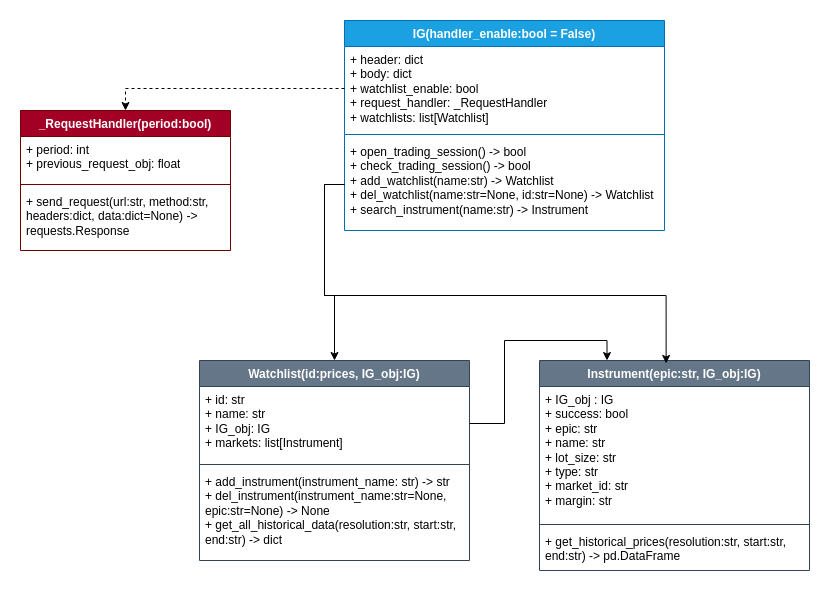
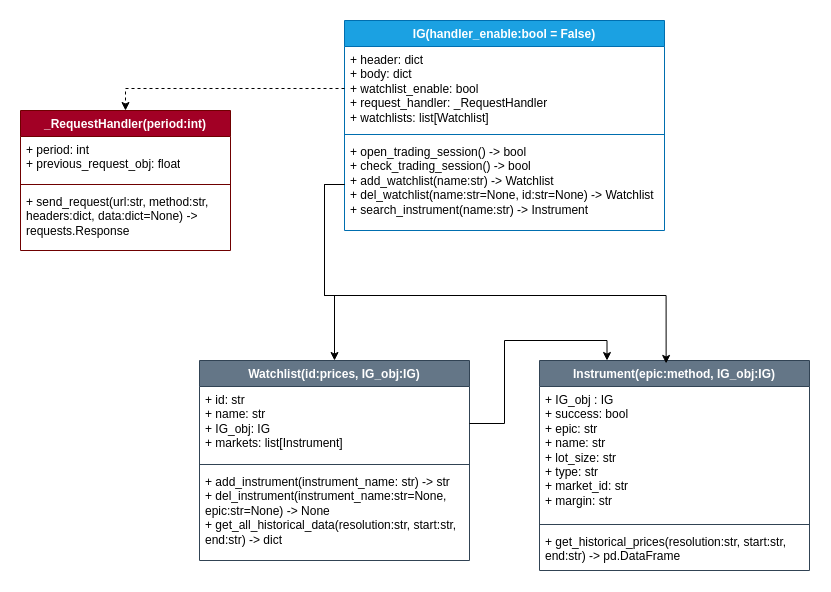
(126, 125) -> (126, 125)
(675, 375) -> (675, 375)
